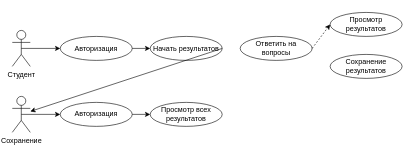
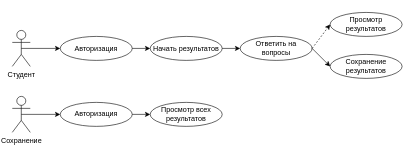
none -> (326, 62)
(124, 80) -> (229, 48)
